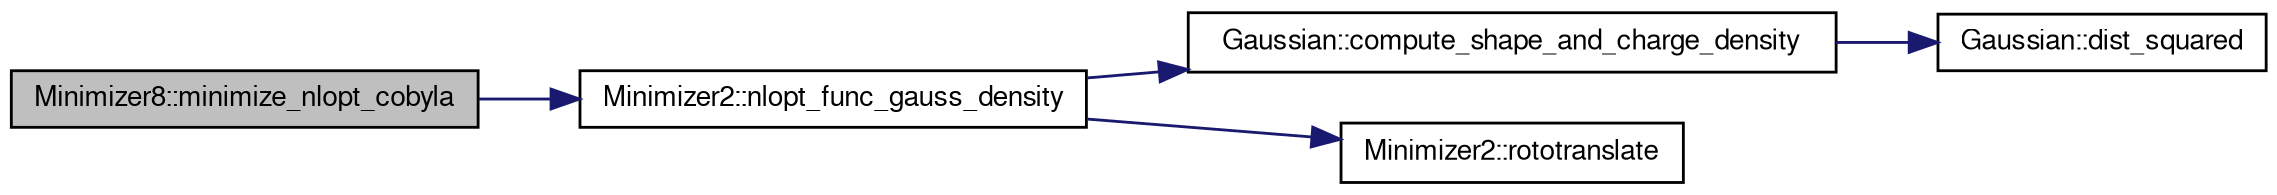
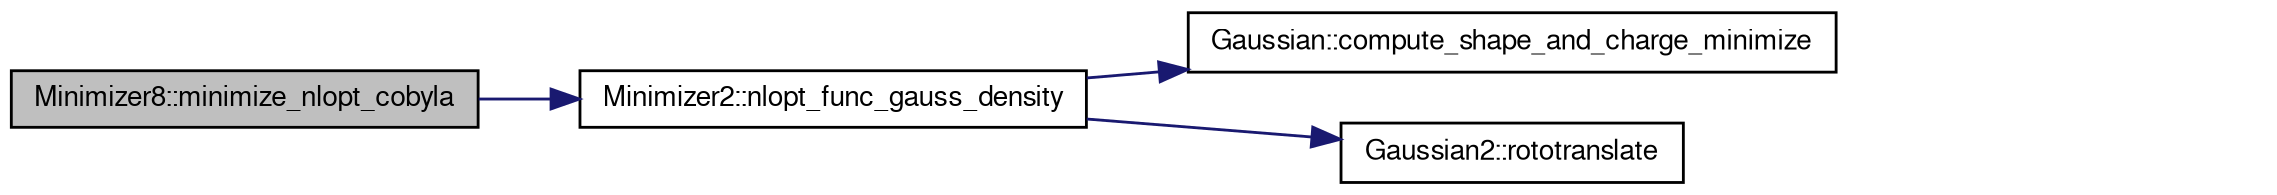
(1512, 42) -> (1512, 42)
(2102, 42) -> none
(1512, 153) -> (1512, 153)
